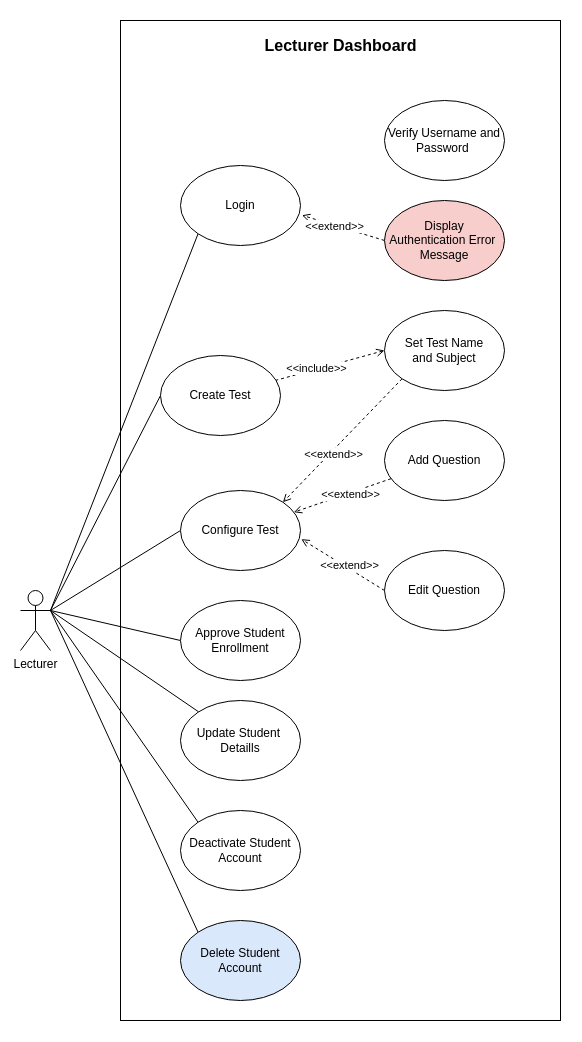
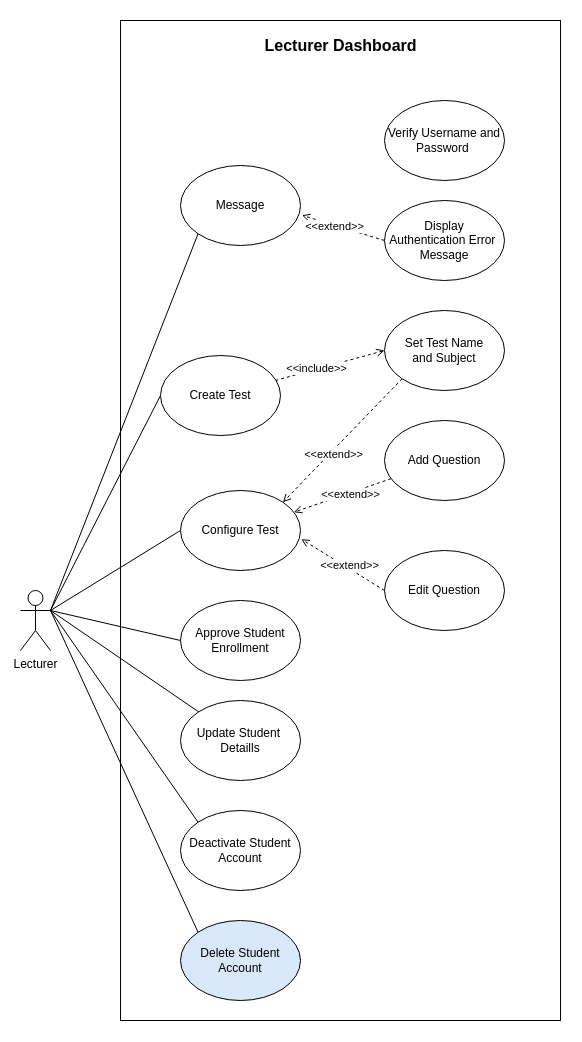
(241, 206) -> (241, 206)
(445, 241) -> (445, 241)
